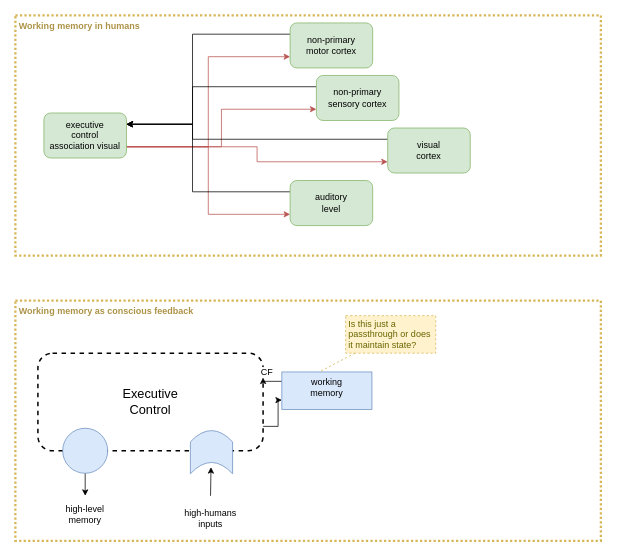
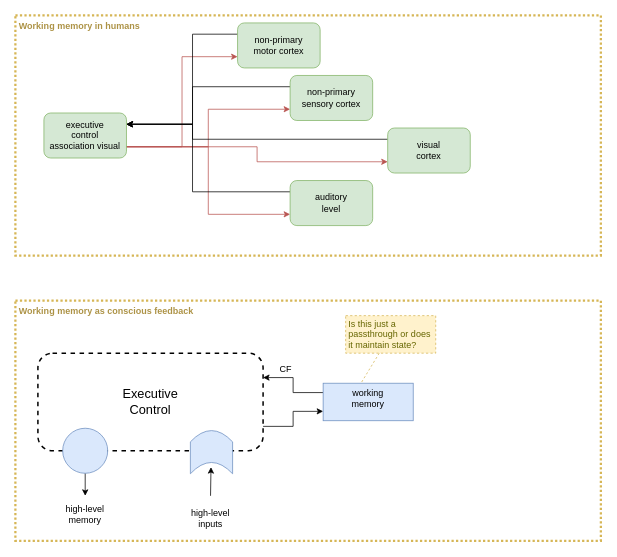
(331, 45) -> (279, 45)
(357, 98) -> (331, 98)
(327, 390) -> (368, 402)
(210, 518) -> (210, 518)
